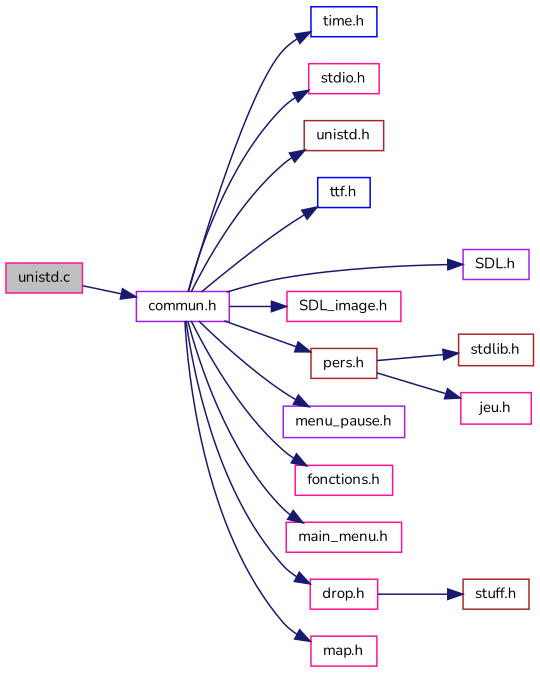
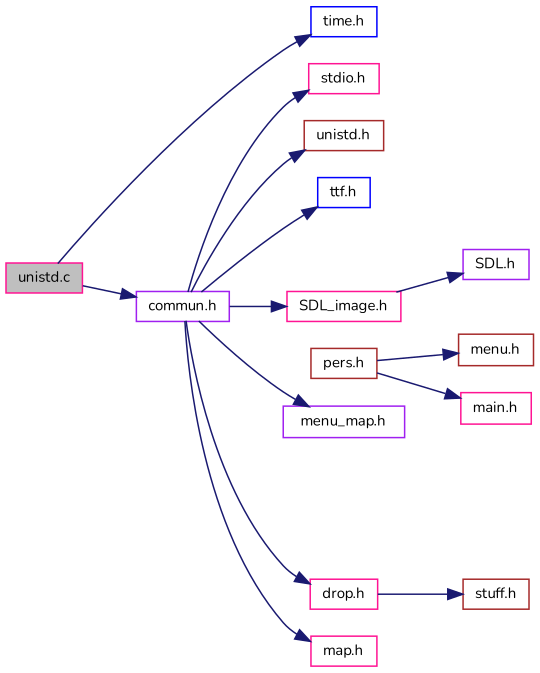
(231, 159) -> (170, 145)
(336, 271) -> (422, 285)
(260, 334) -> none
(496, 350) -> (496, 350)
(496, 408) -> (496, 408)
(344, 422) -> (344, 422)
(344, 480) -> none
(344, 537) -> none
